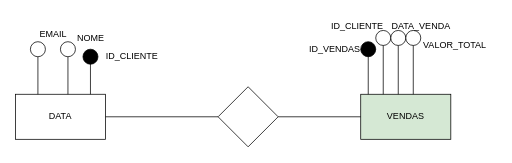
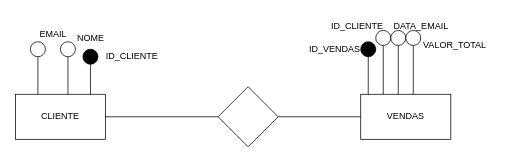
(421, 27) -> (421, 27)
(60, 117) -> (60, 117)
(405, 117) -> (405, 117)
